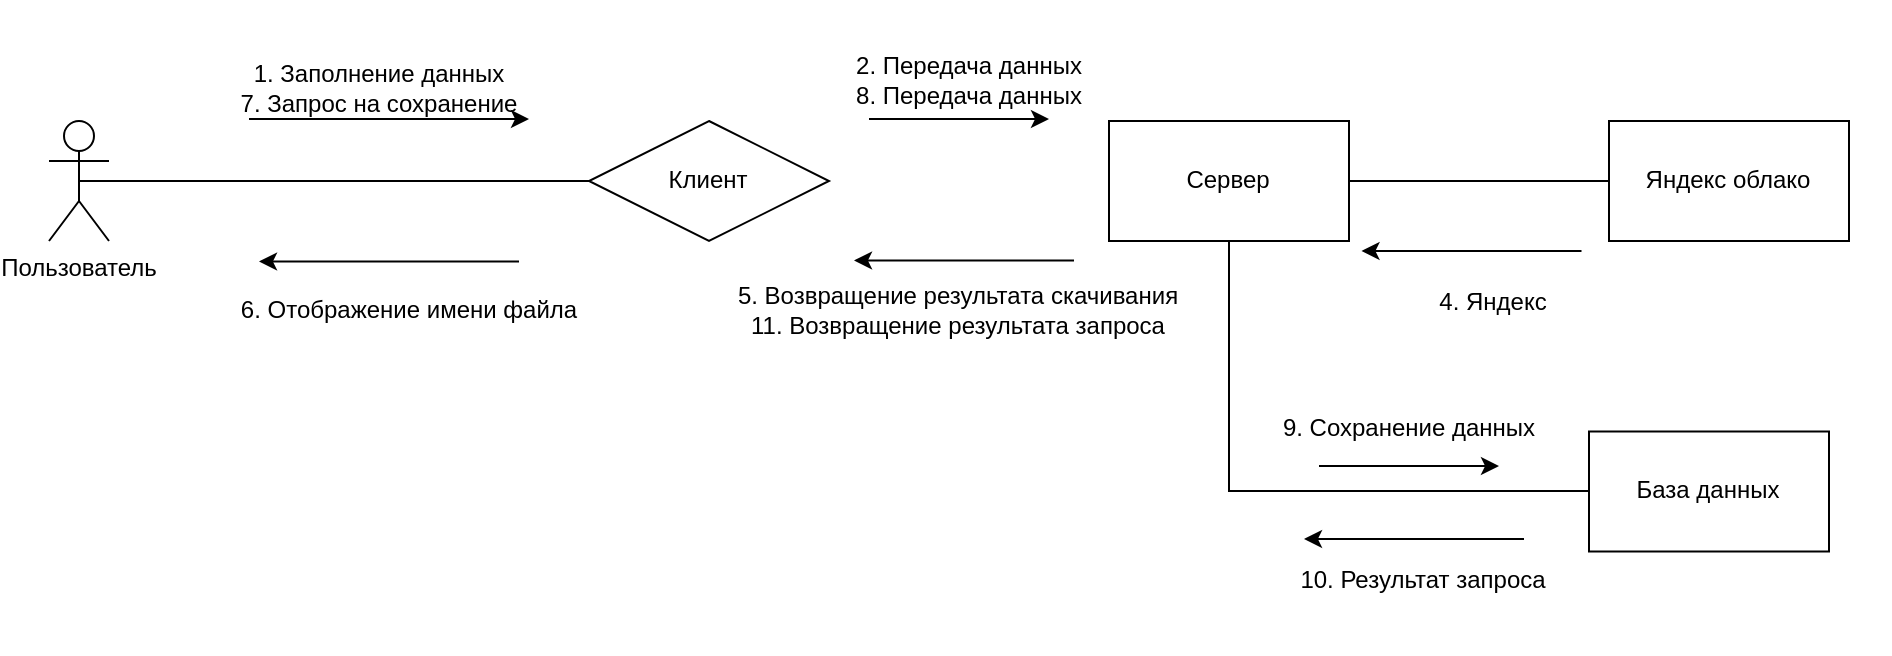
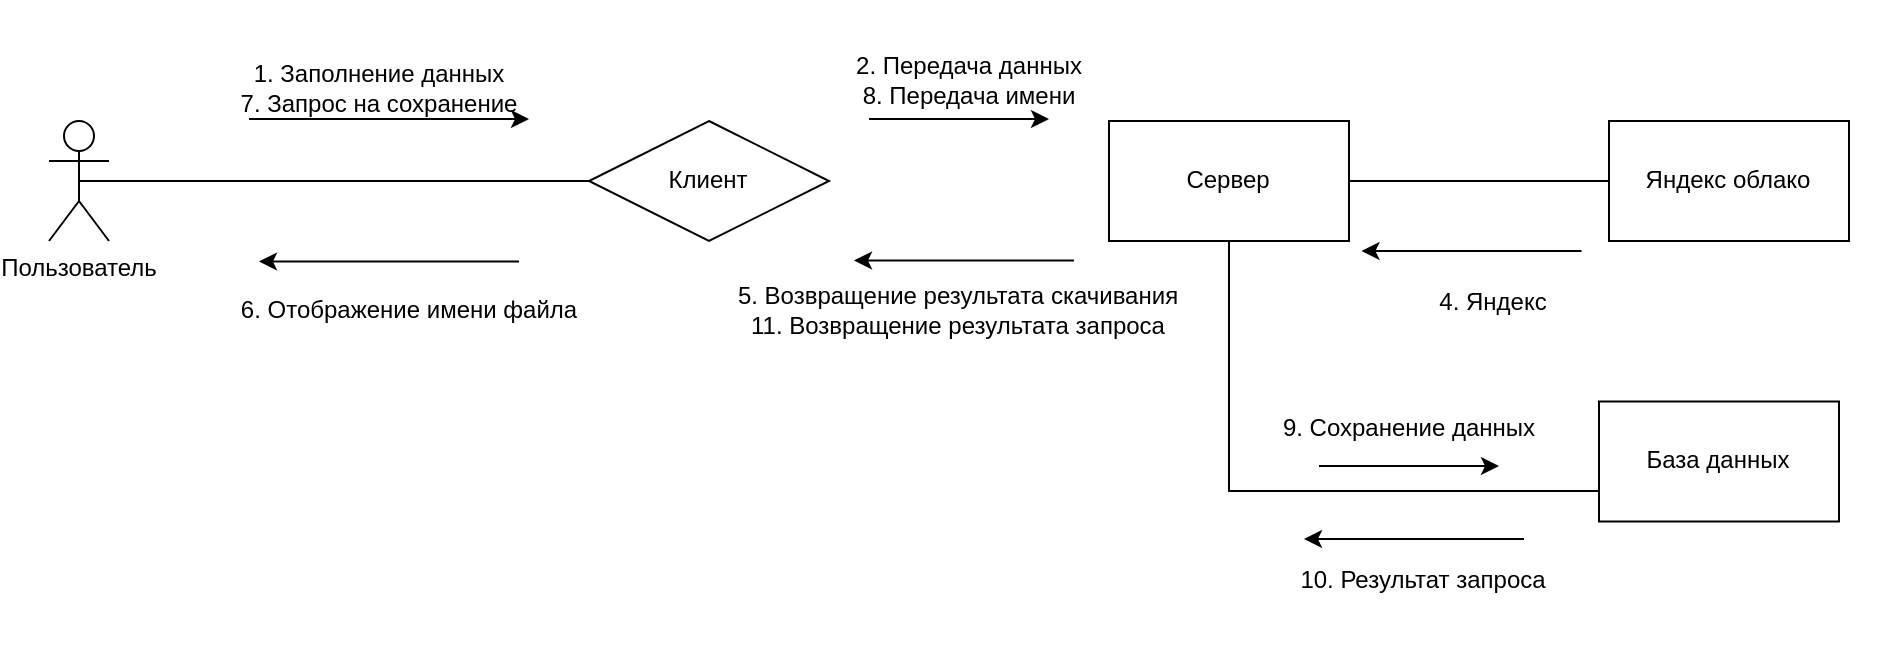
(970, 81) -> (970, 81)
(1709, 492) -> (1719, 462)
